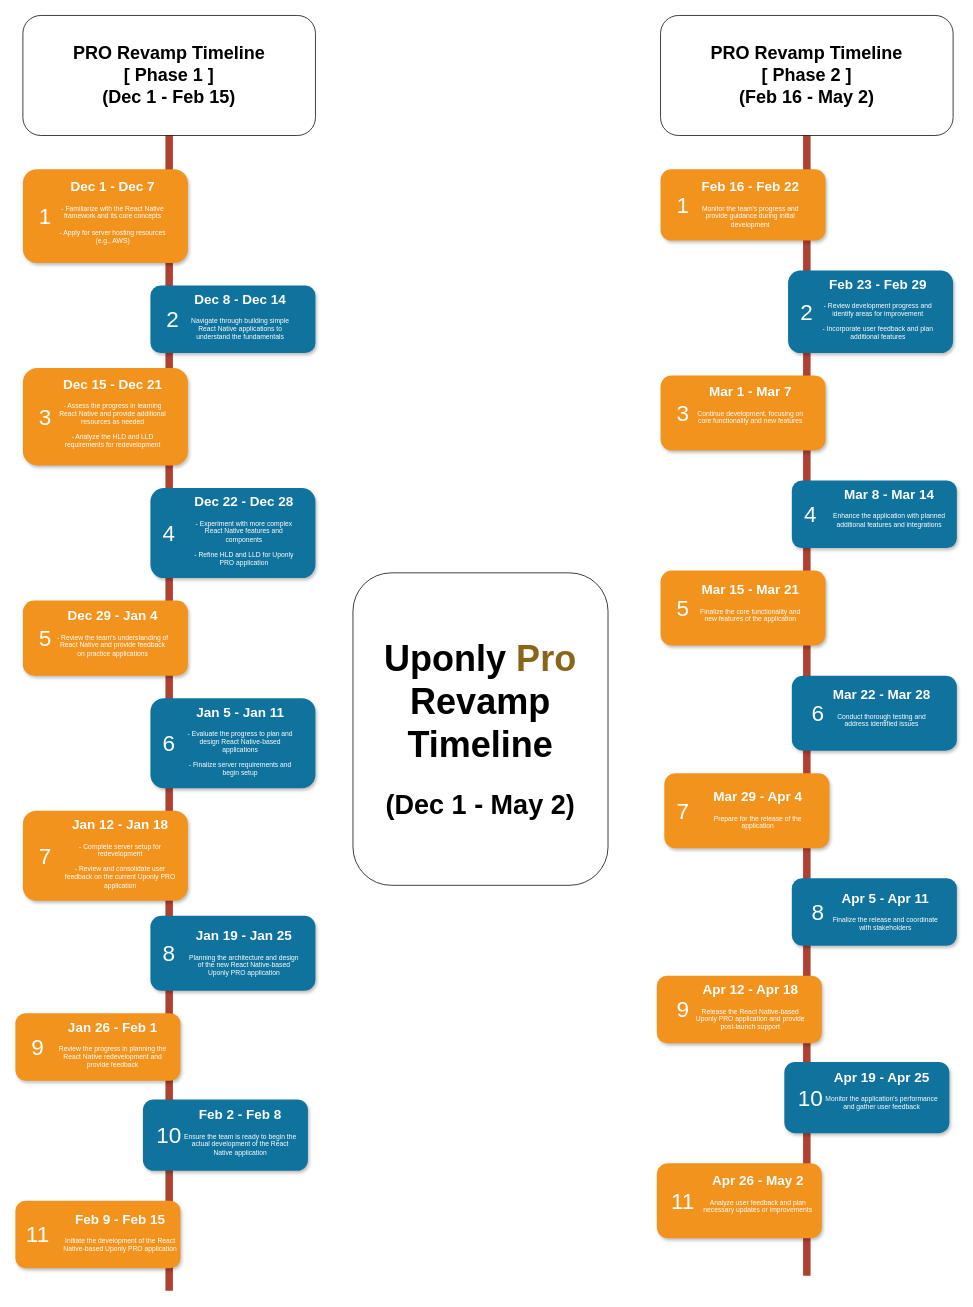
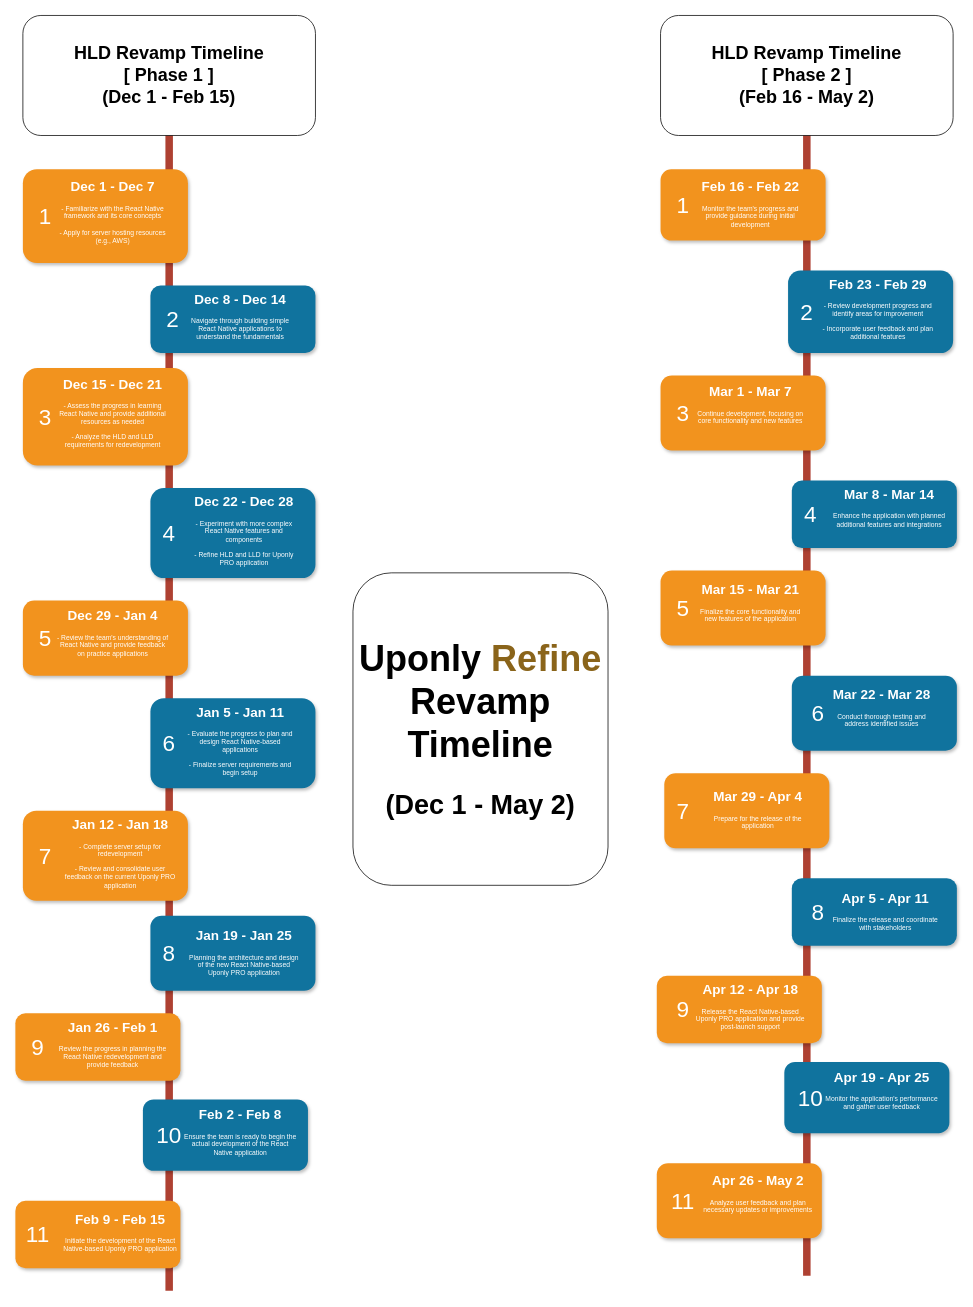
(169, 75) -> (169, 75)
(807, 75) -> (807, 75)
(480, 729) -> (480, 729)
